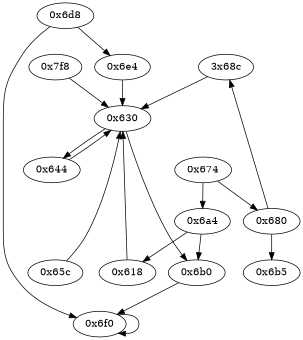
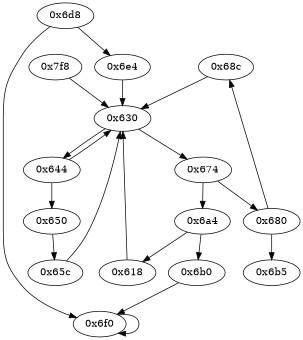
(226, 67) -> (226, 67)
(150, 195) -> (160, 142)
none -> (52, 221)
